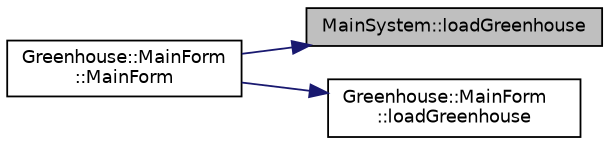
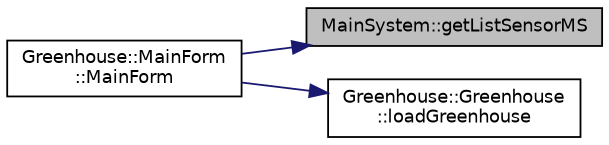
(454, 27) -> (454, 27)
(454, 108) -> (454, 108)
